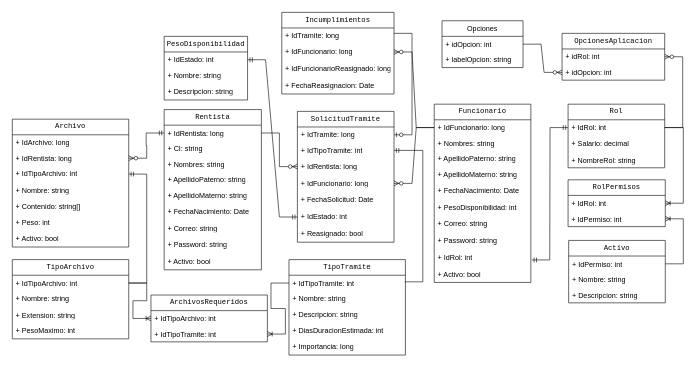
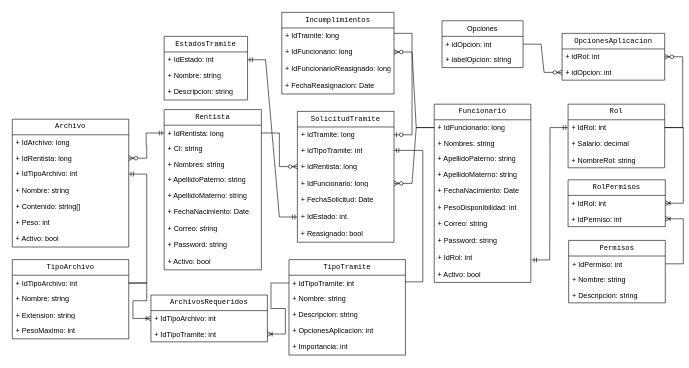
(206, 44) -> (206, 44)
(617, 248) -> (617, 248)
(340, 331) -> (335, 331)
(326, 347) -> (324, 347)
